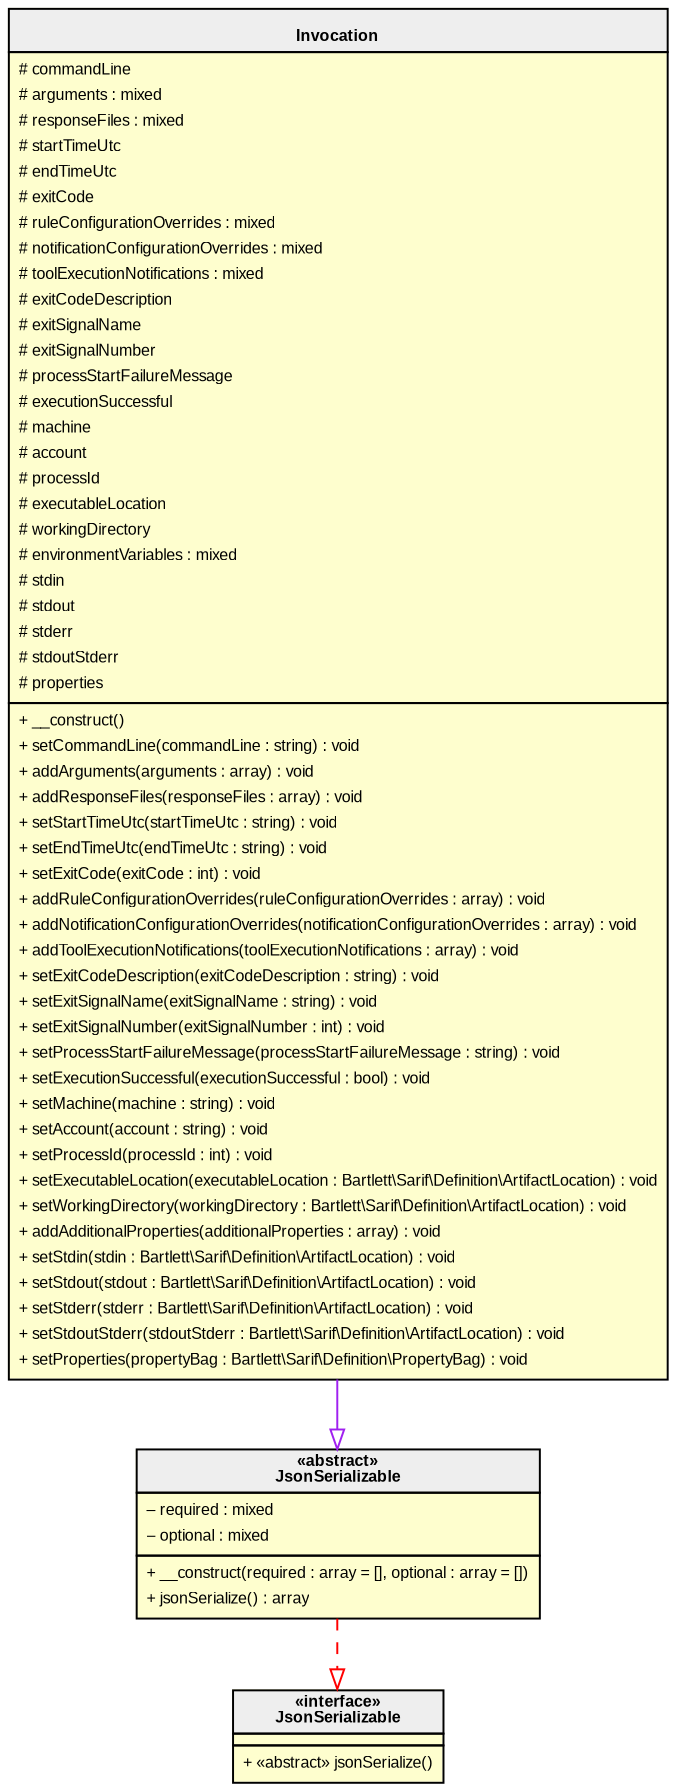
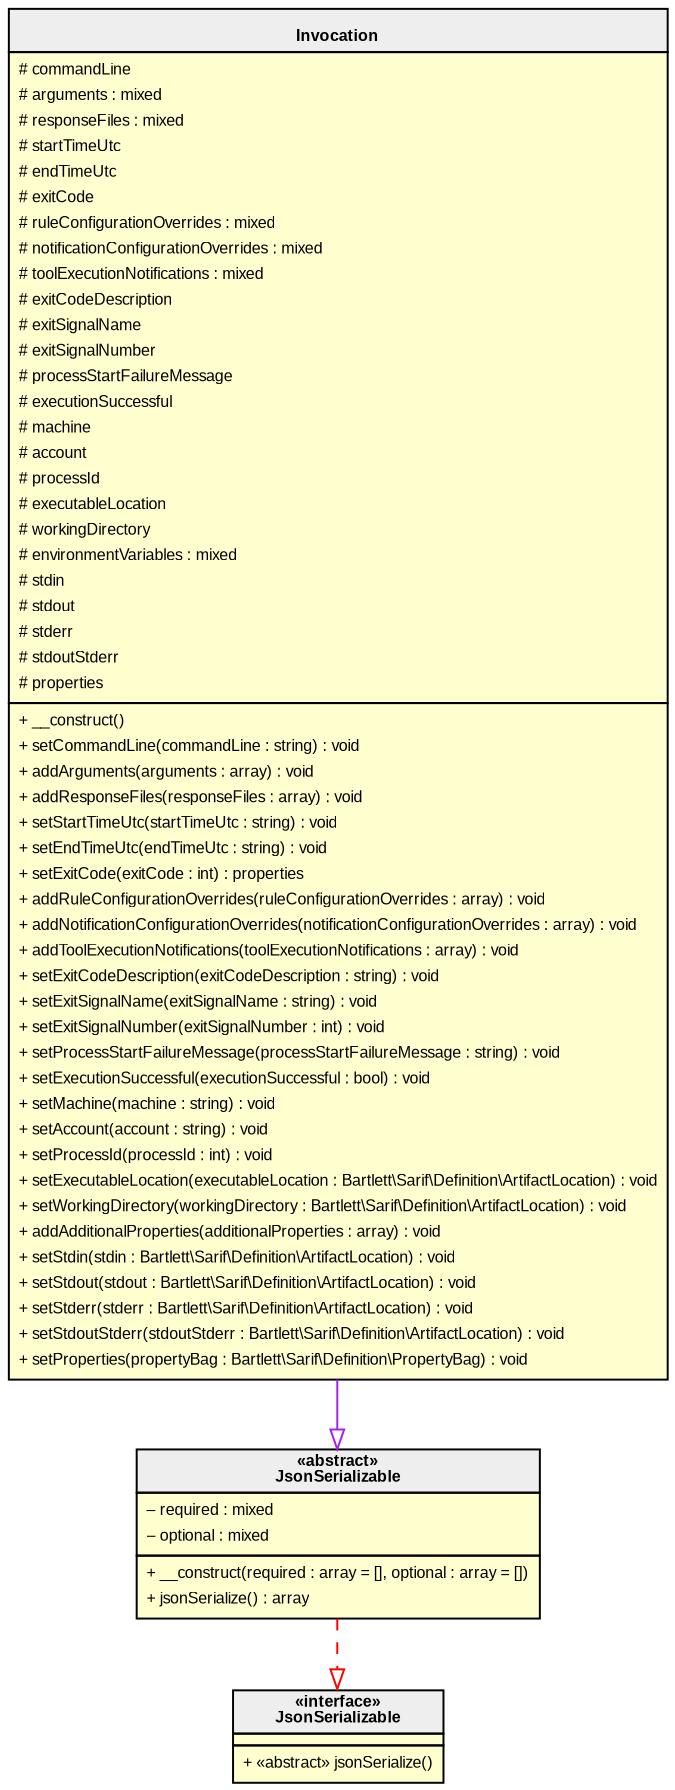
(141, 874) -> (161, 874)
